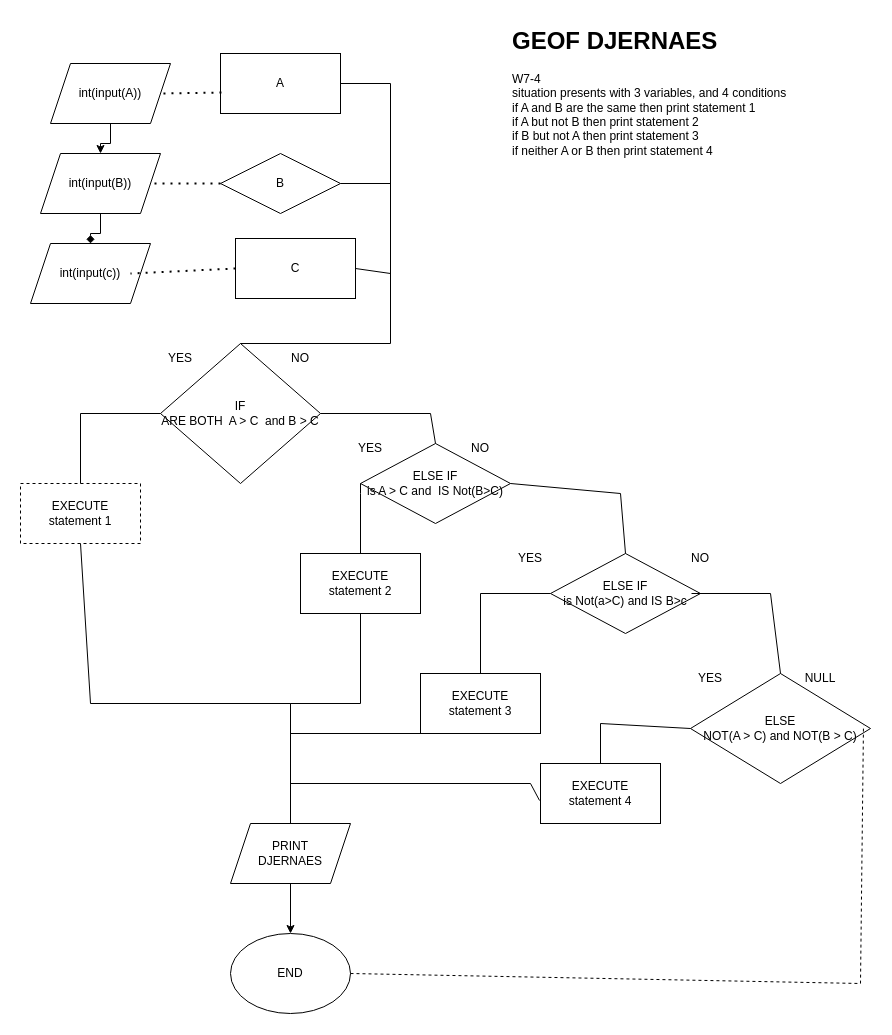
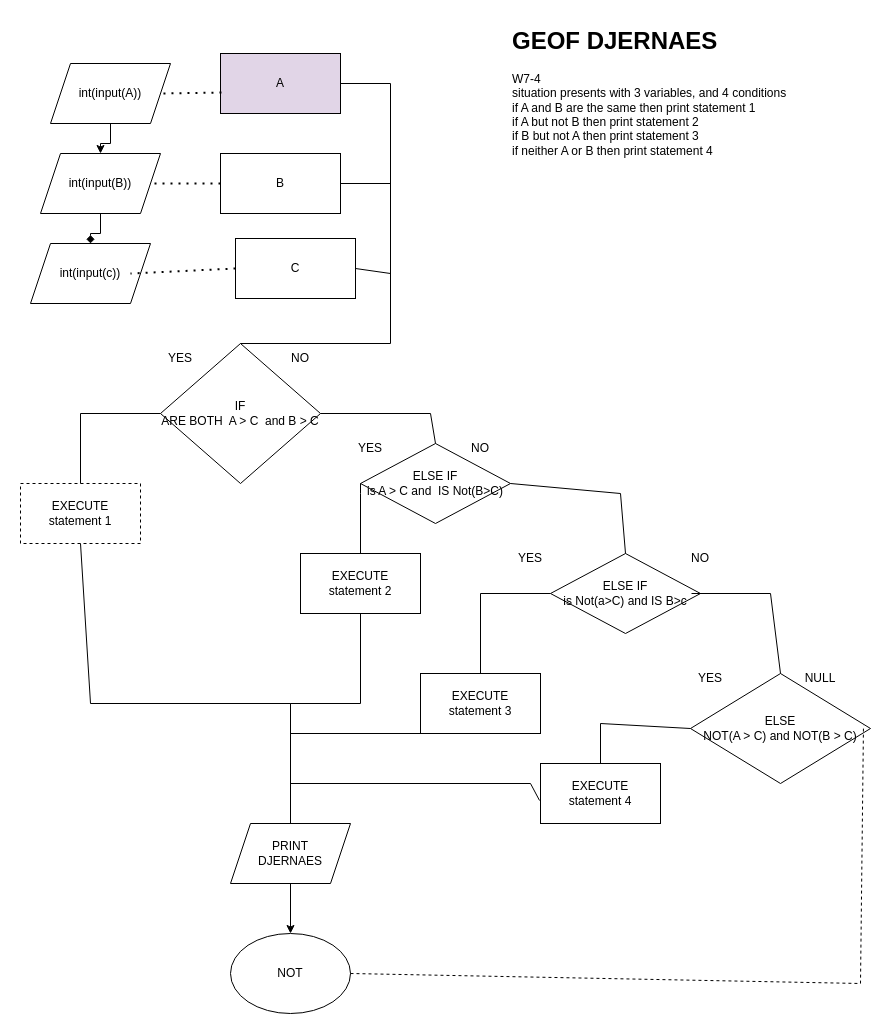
(281, 84) -> (281, 84)
(281, 184) -> (281, 184)
(291, 974) -> (291, 974)
